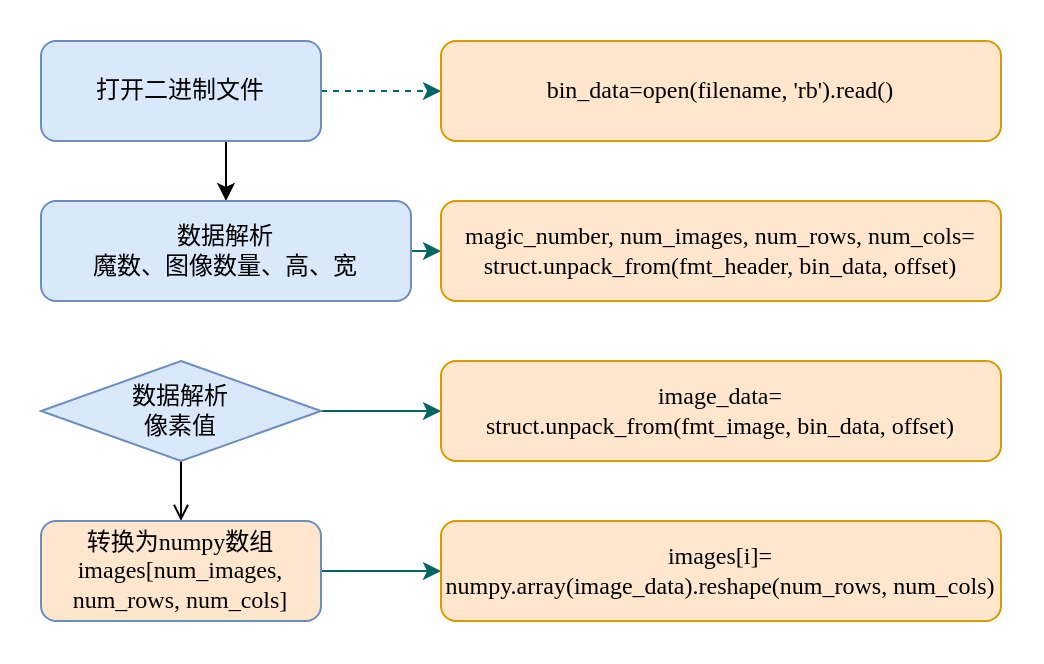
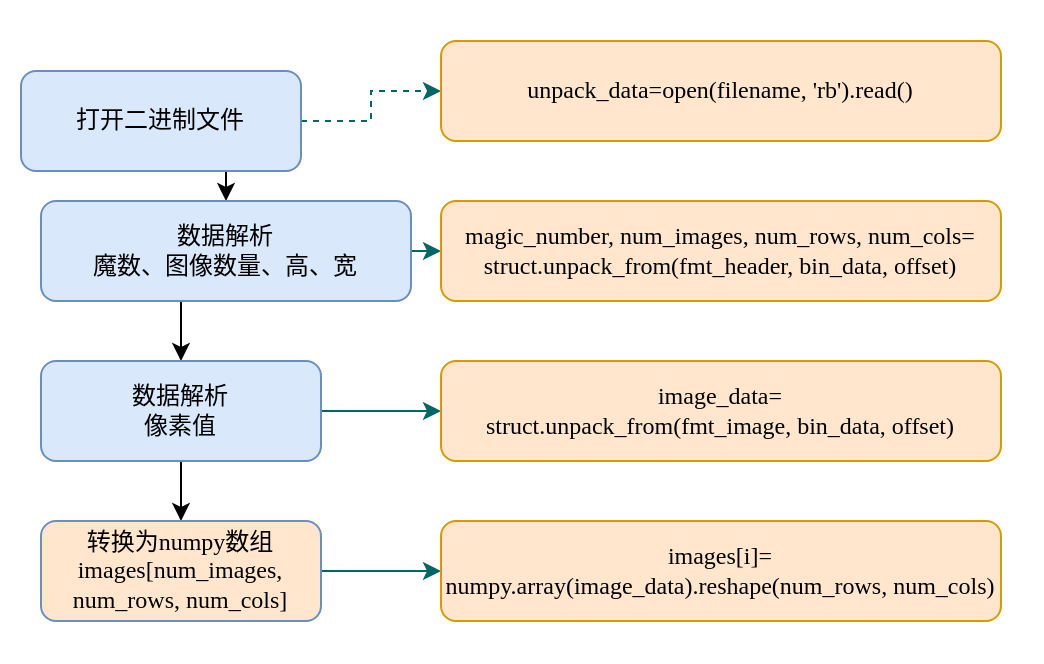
(181, 91) -> (161, 121)
(721, 91) -> (721, 91)
none -> (181, 323)
(181, 411) -> (181, 411)
(181, 508) -> (181, 506)
